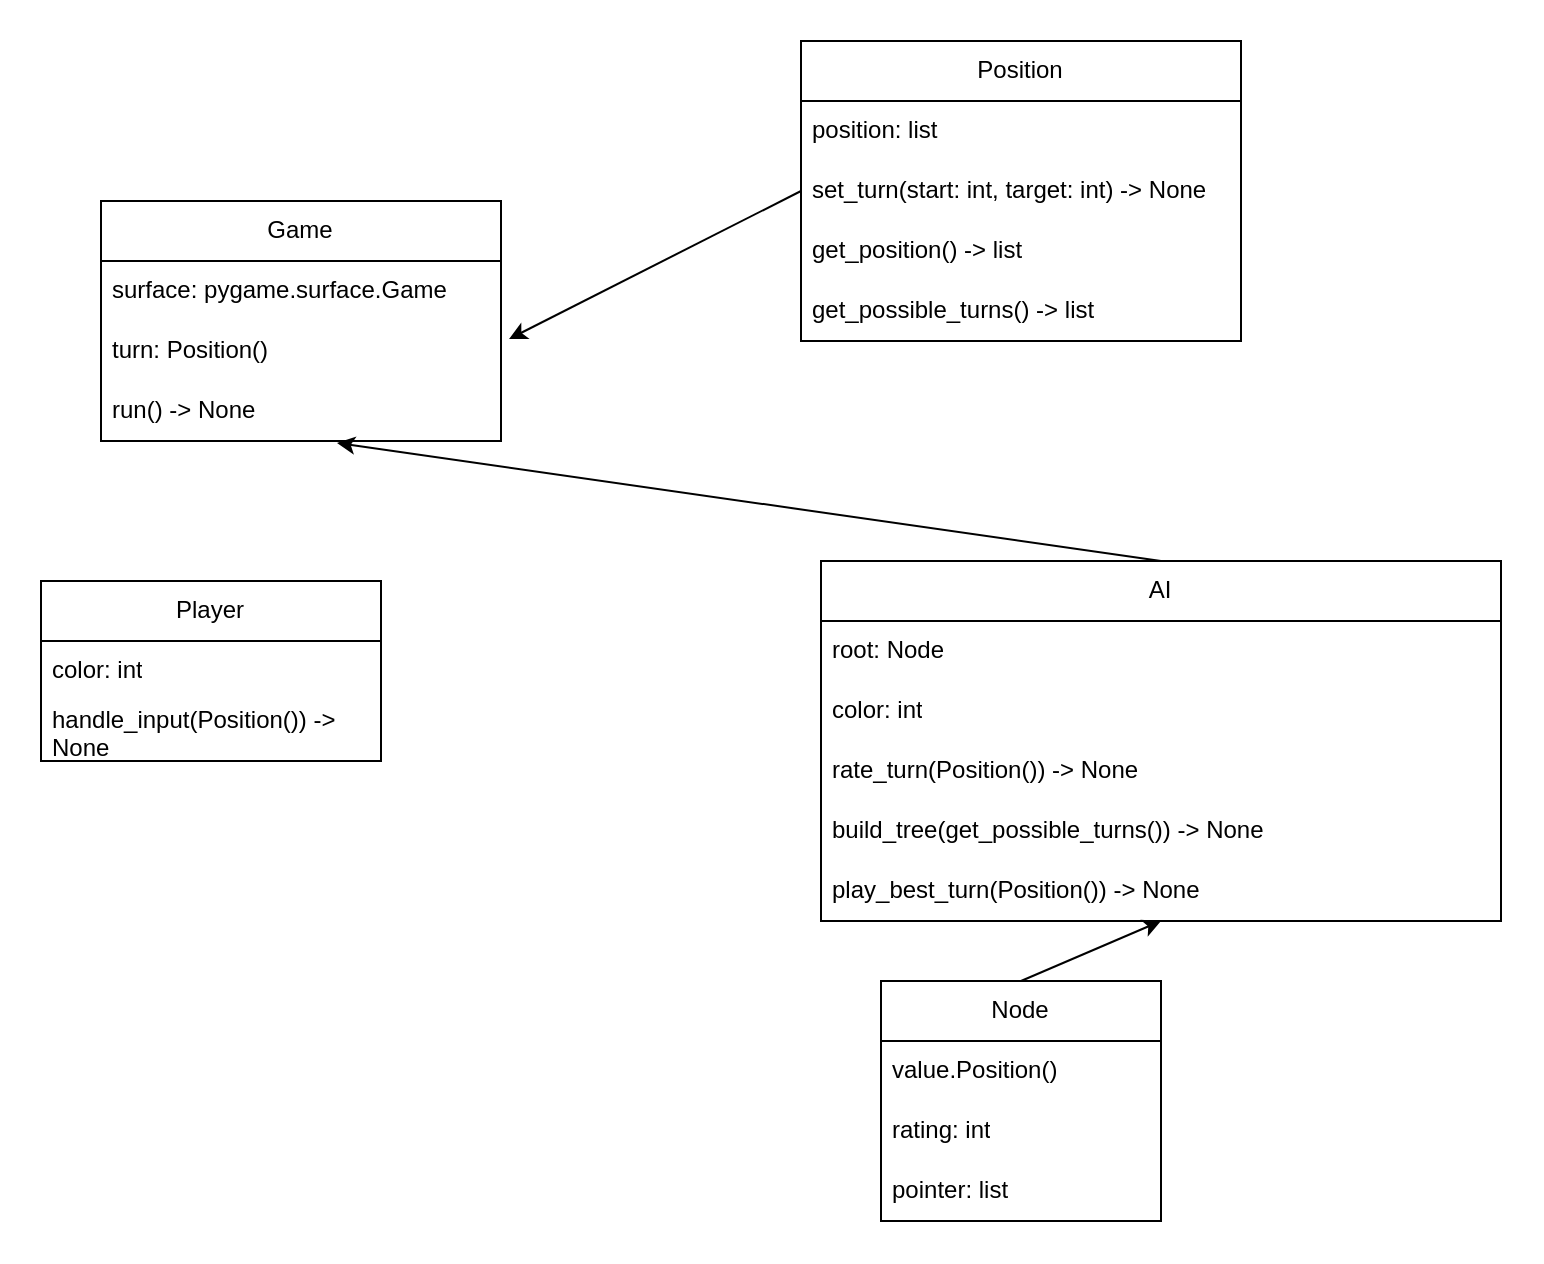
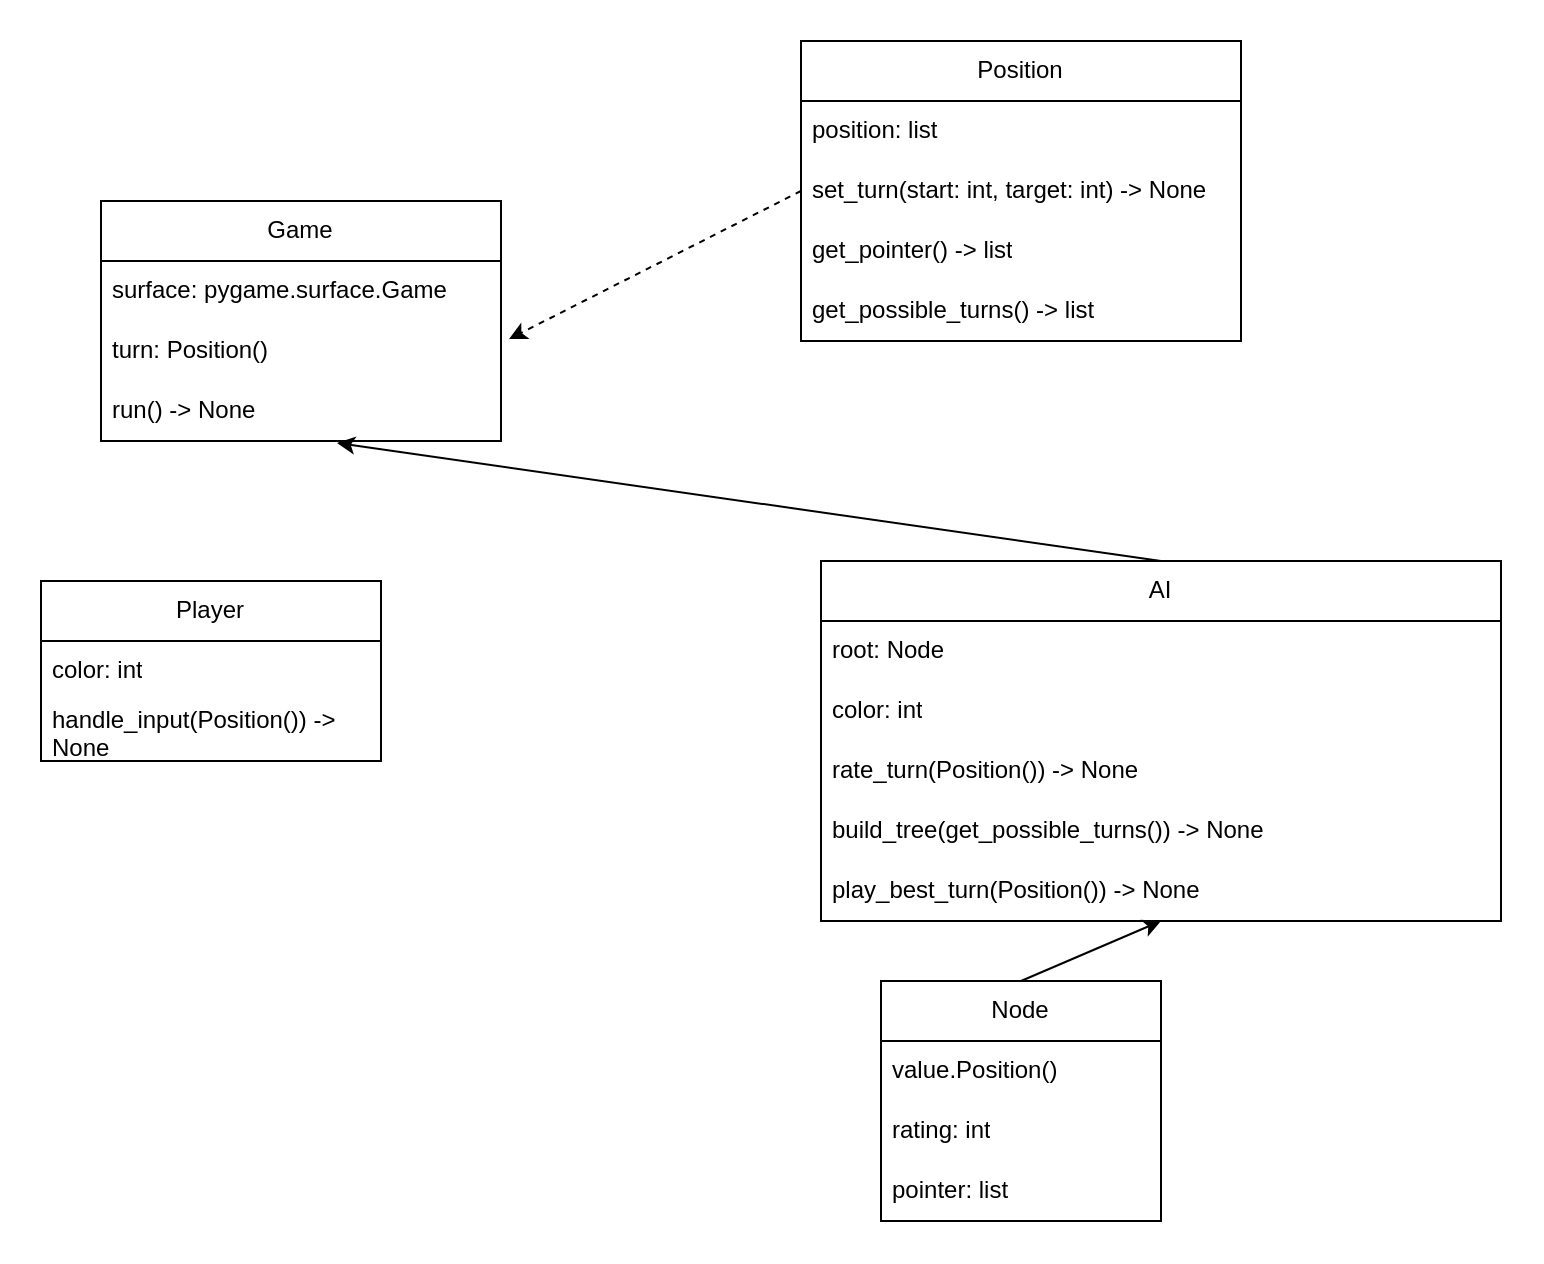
(942, 251) -> (939, 251)
(660, 263) -> (660, 263)
